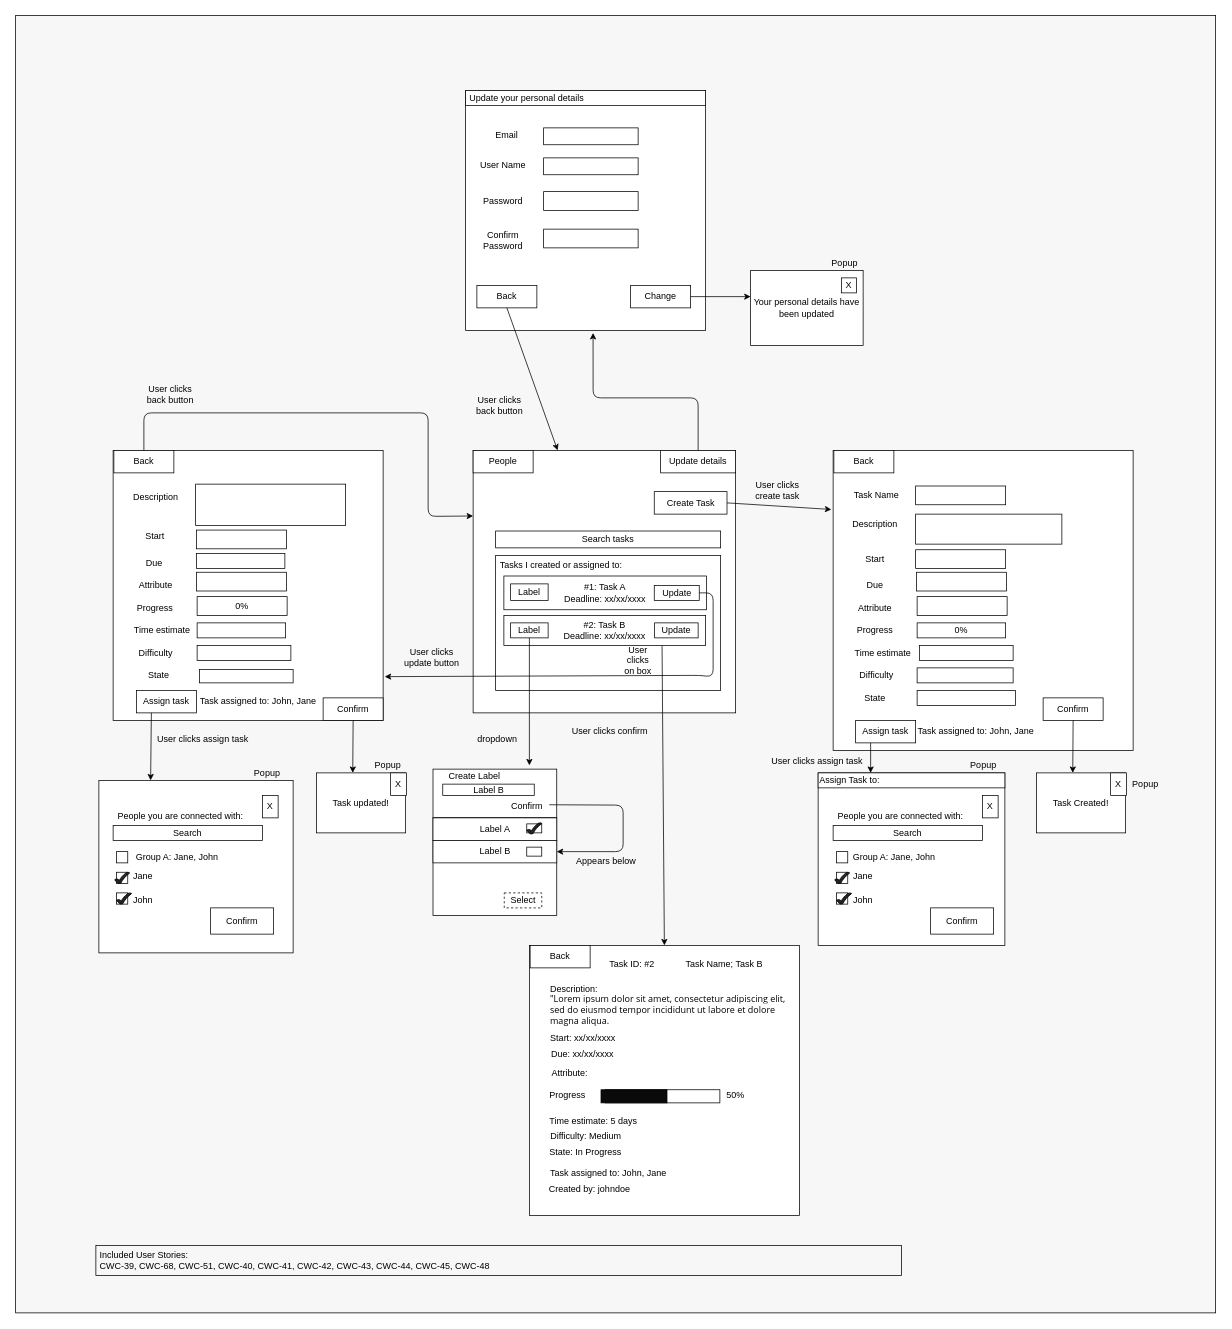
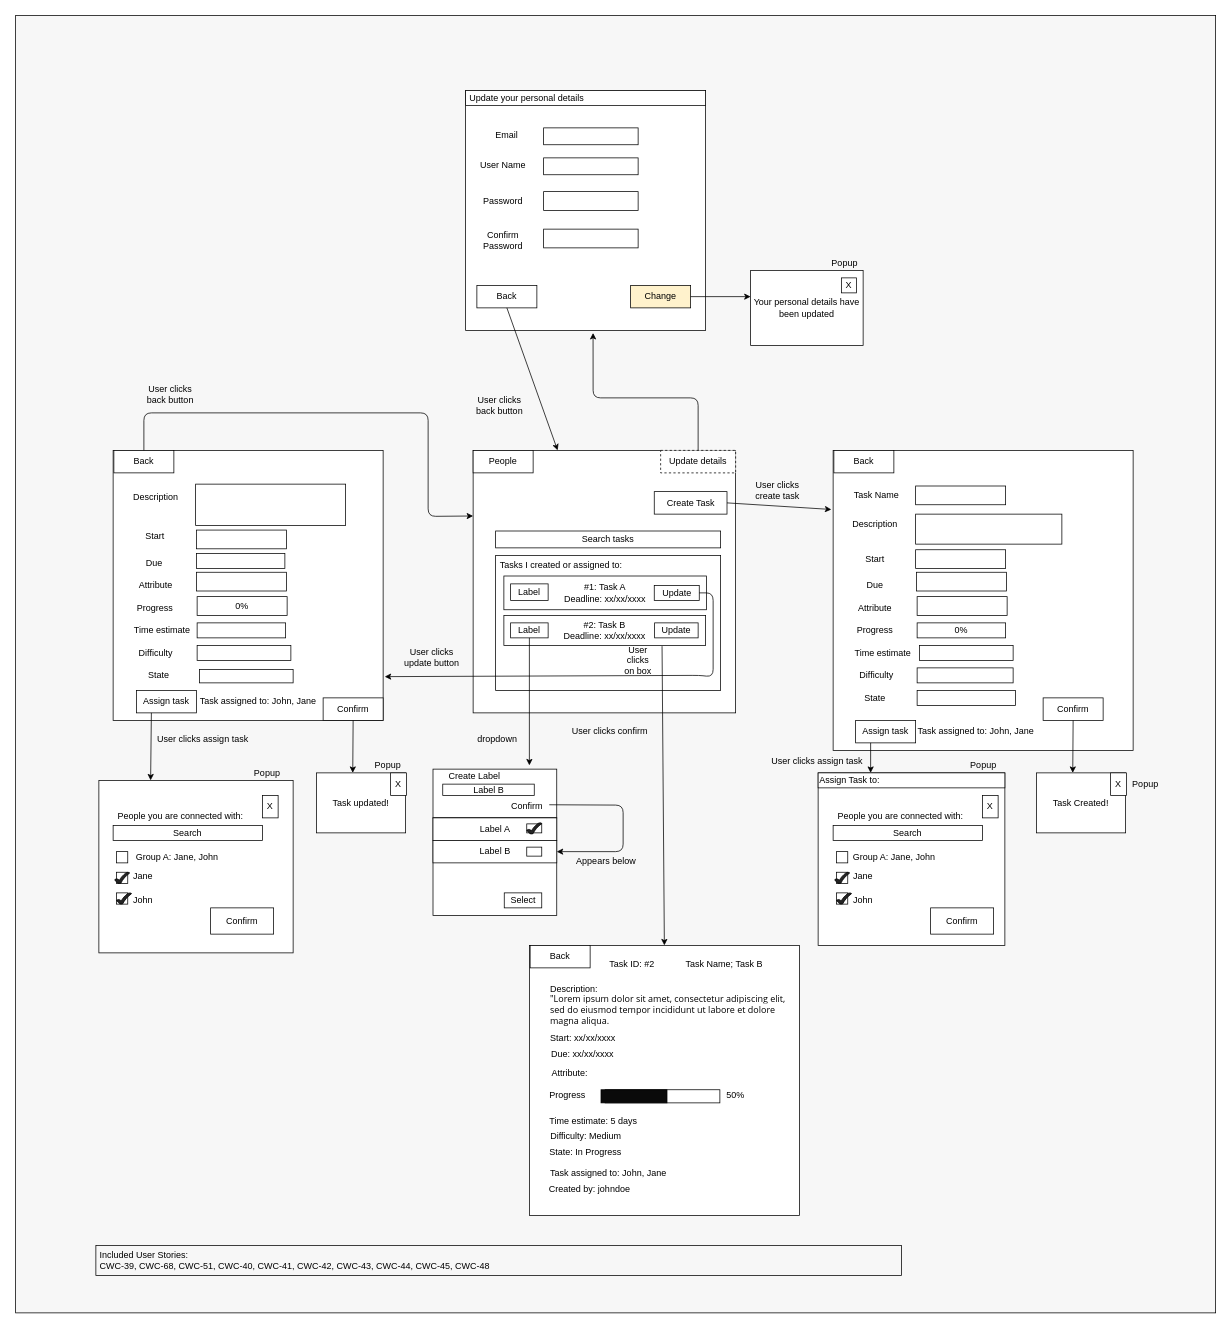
(660, 297) -> (660, 297)
(698, 462) -> (698, 462)
(523, 900) -> (523, 900)
